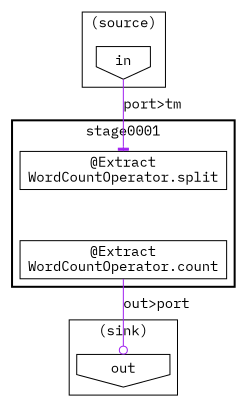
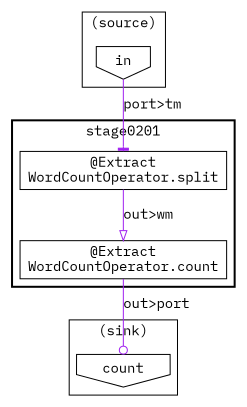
(123, 132) -> (123, 132)
none -> (123, 210)
(123, 369) -> (123, 369)
